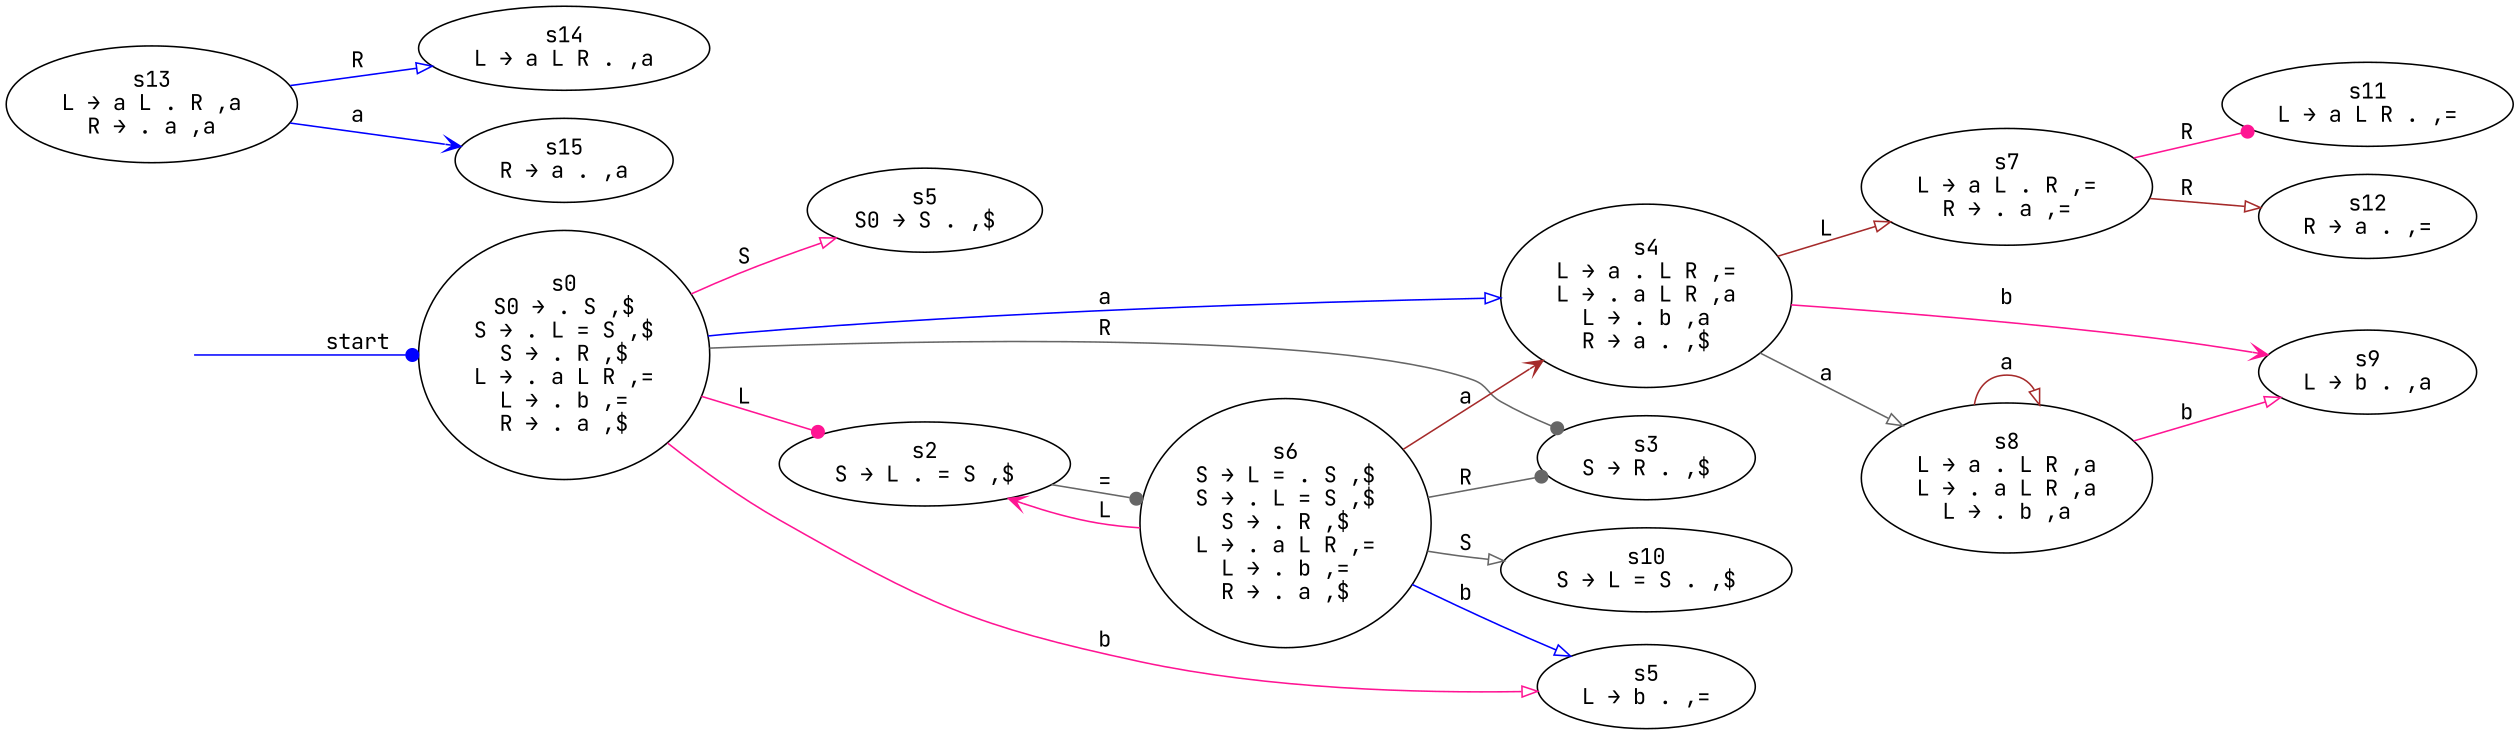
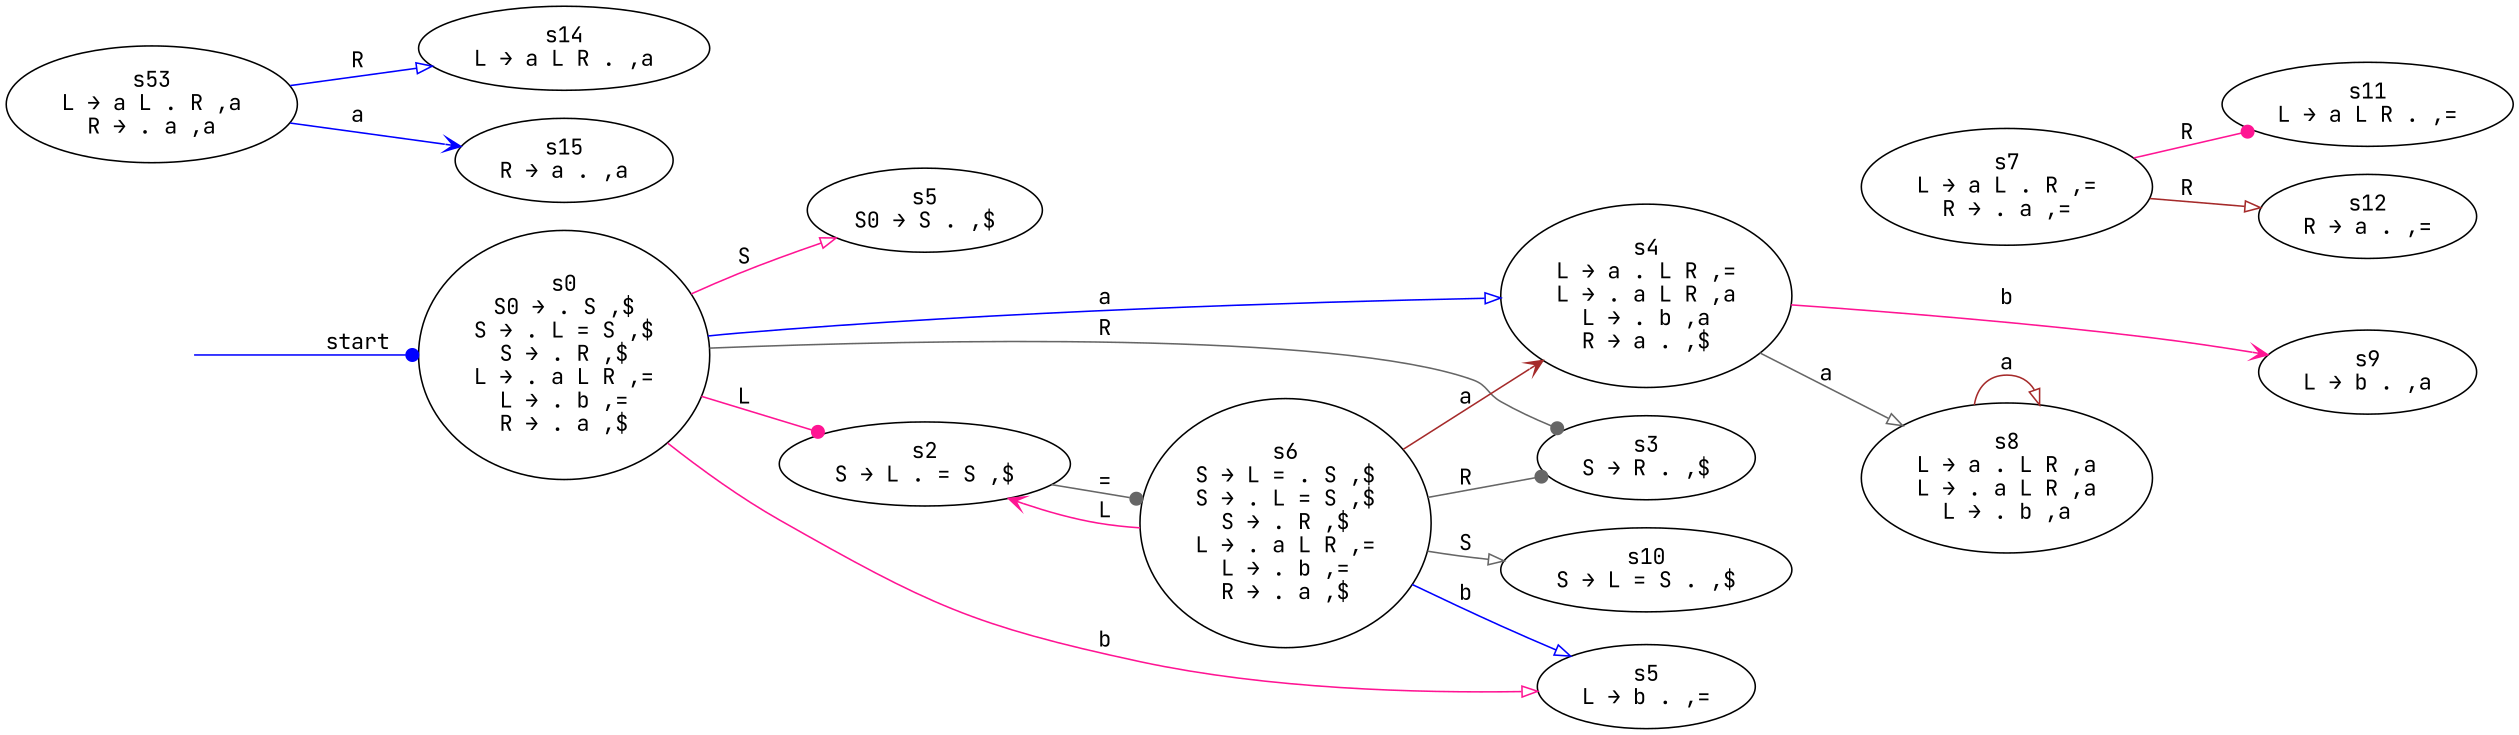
(152, 104) -> (152, 104)
(1826, 241) -> none
(2199, 421) -> none
